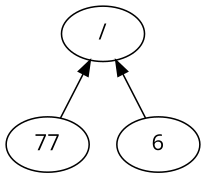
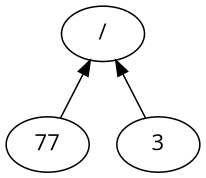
(158, 145) -> (158, 145)
